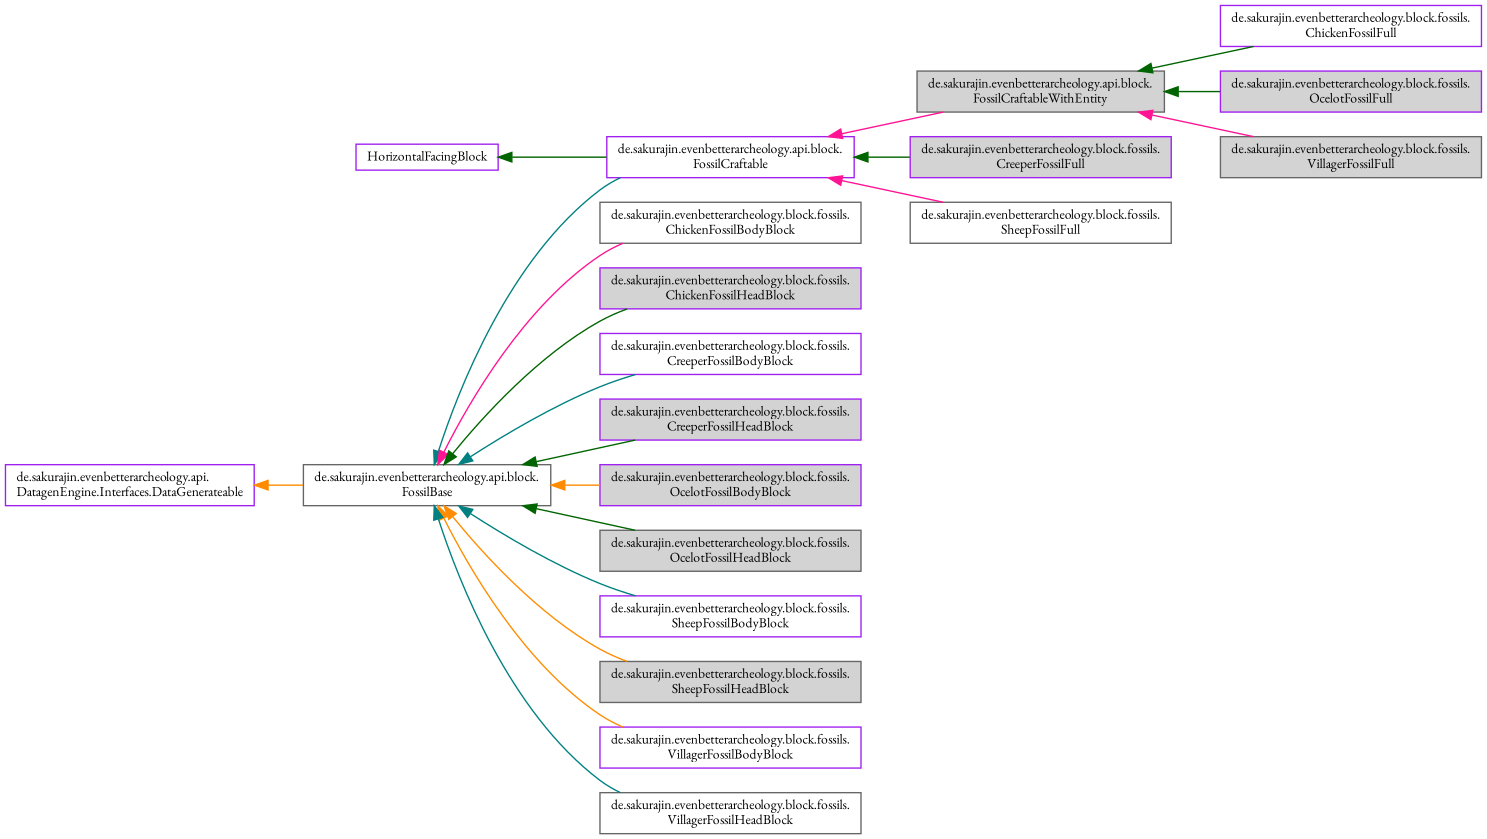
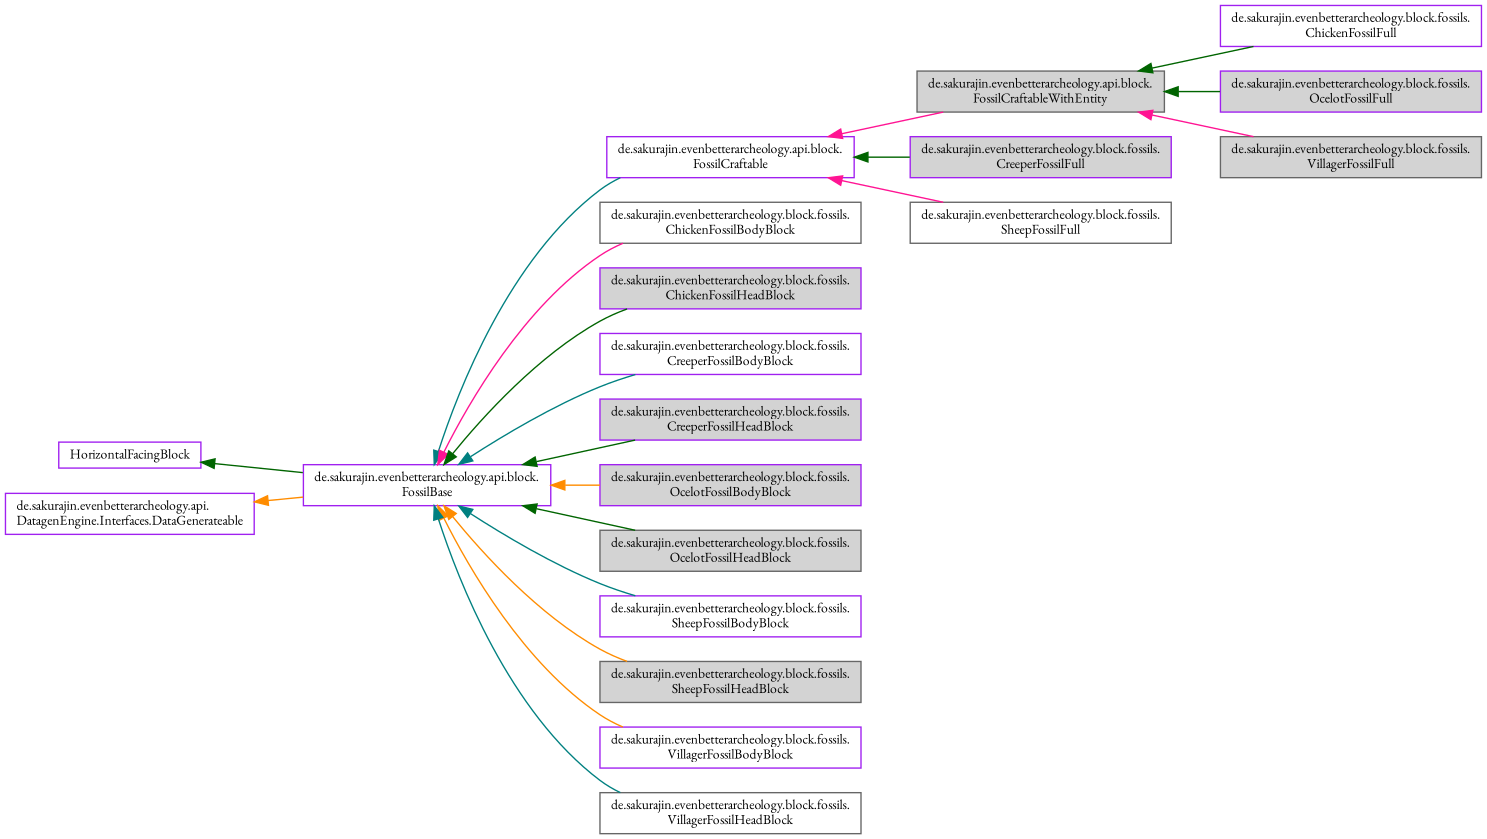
(559, 157) -> (259, 468)
(427, 485) -> (427, 485)
